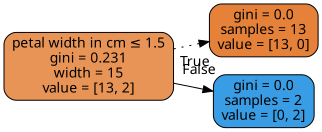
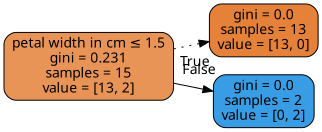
(89, 73) -> (89, 73)
